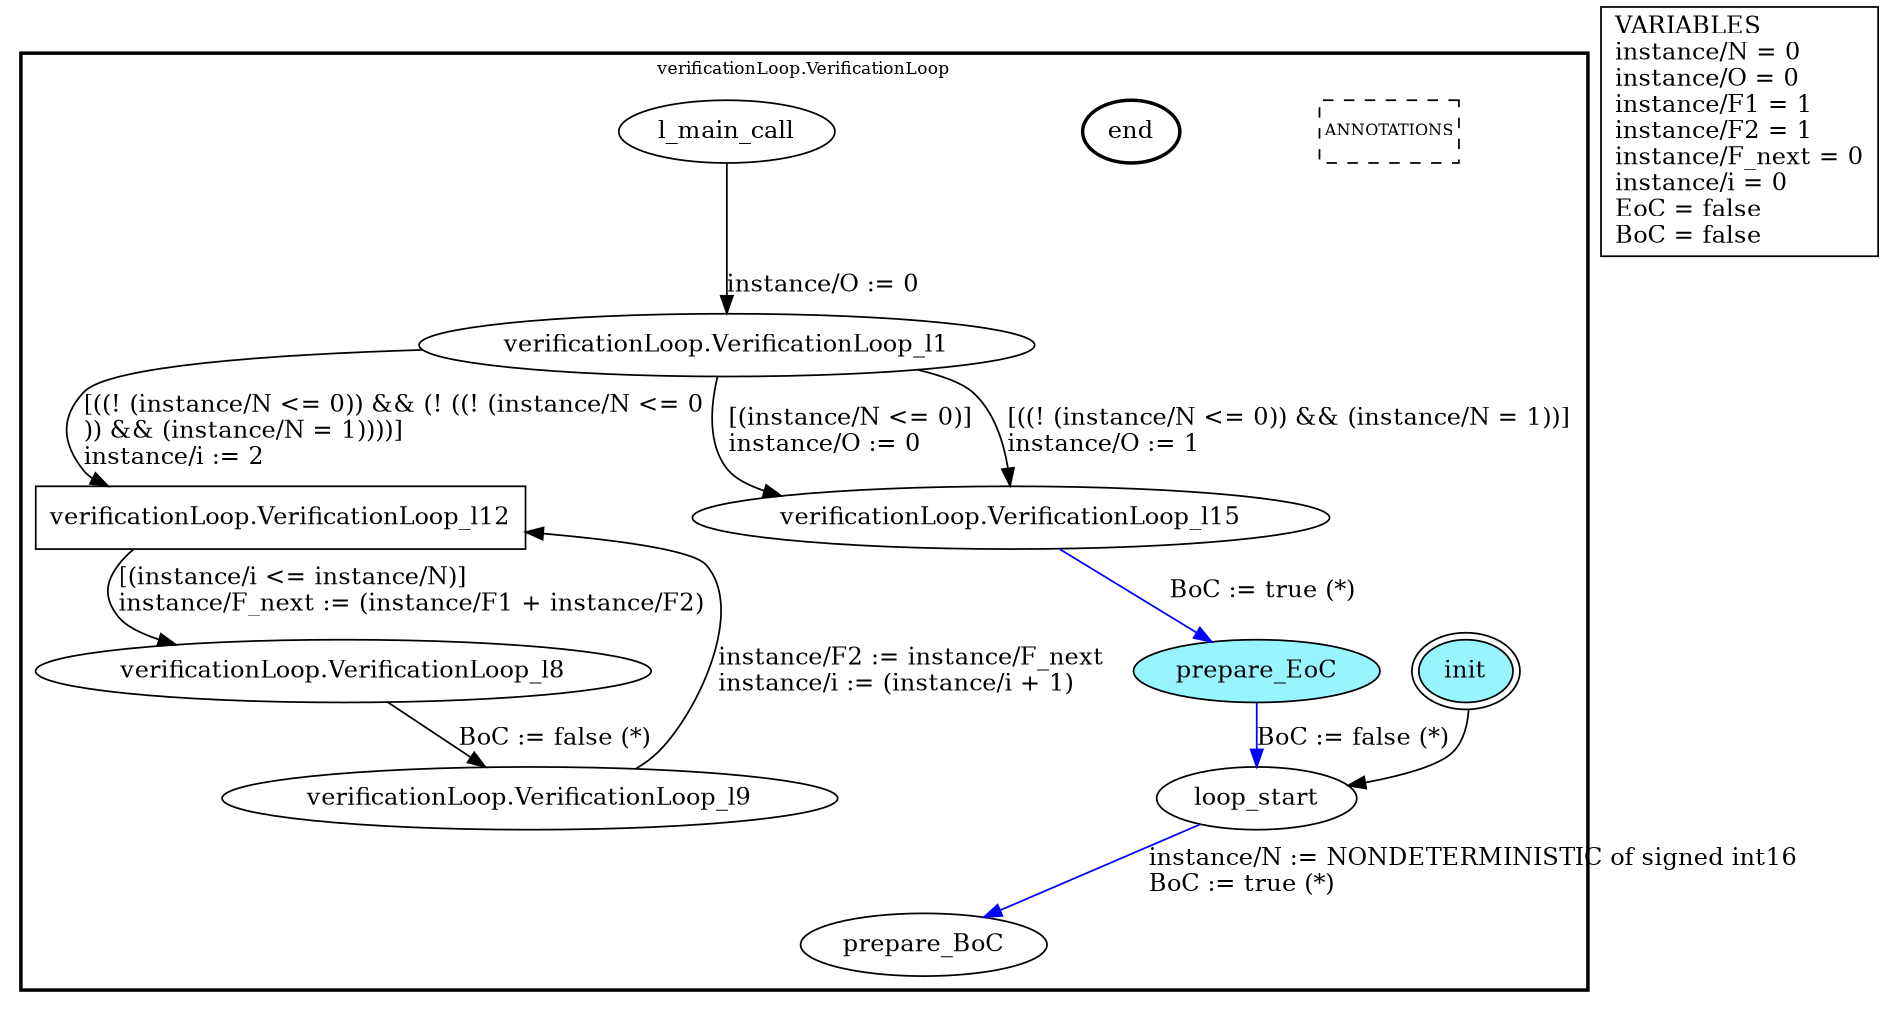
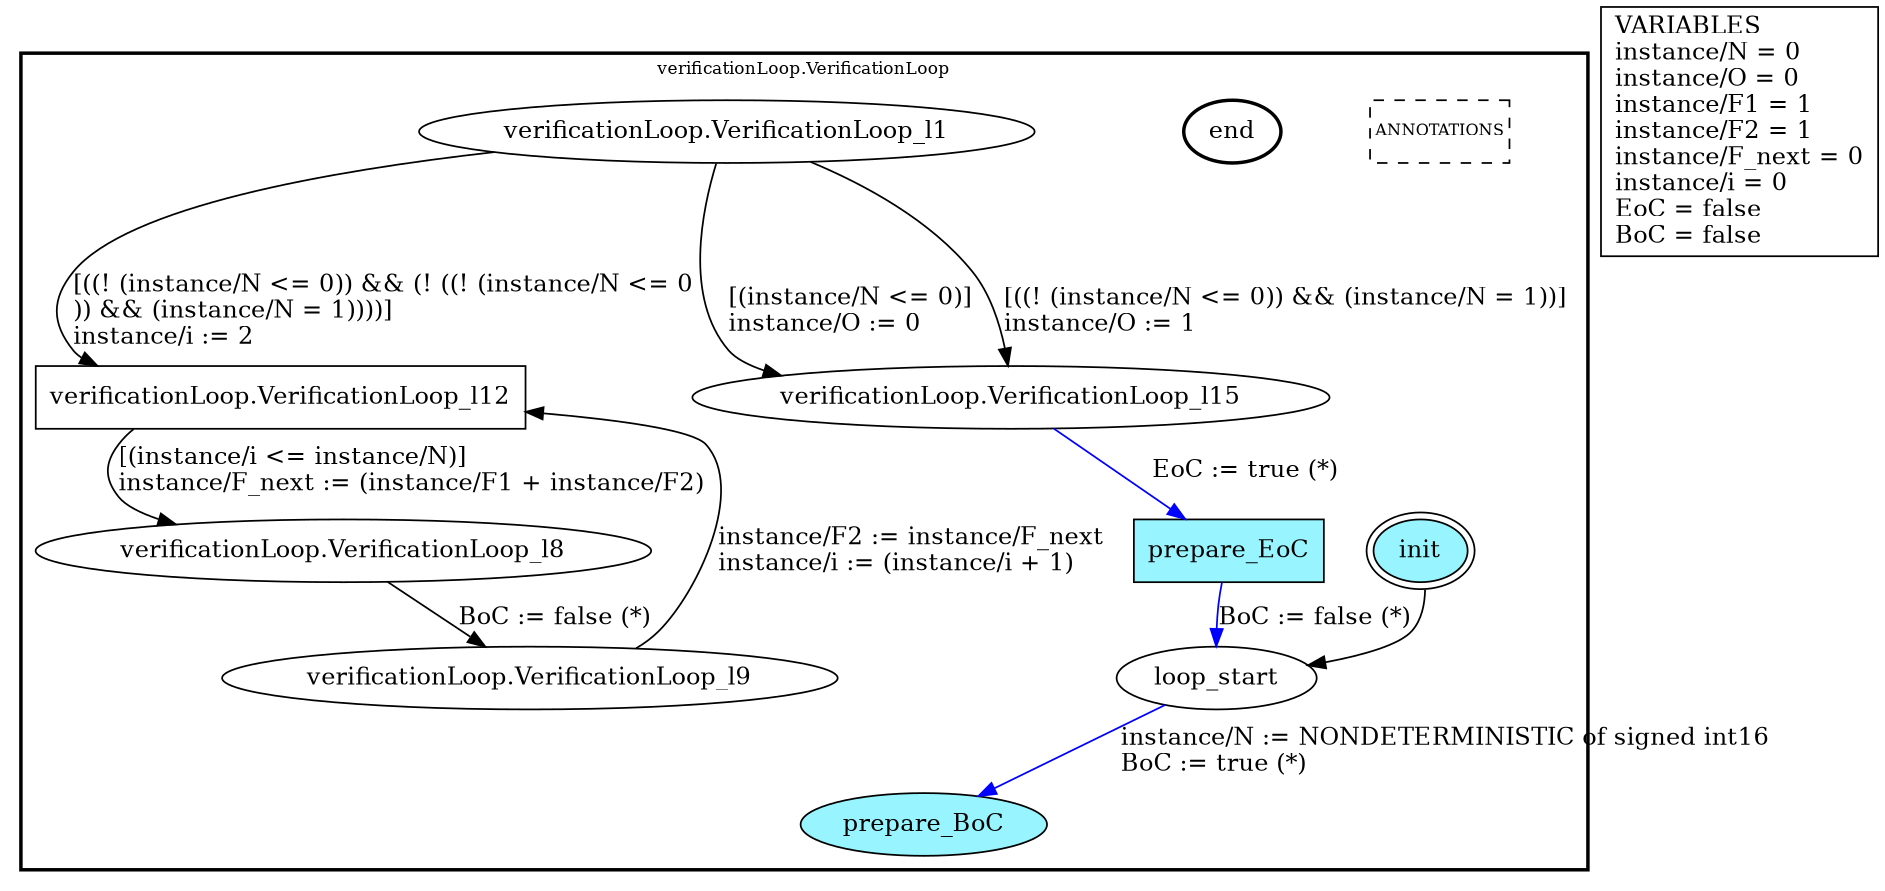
(727, 132) -> none
(1263, 591) -> (1245, 471)
(1257, 671) -> (1229, 551)
(924, 945) -> (924, 824)
